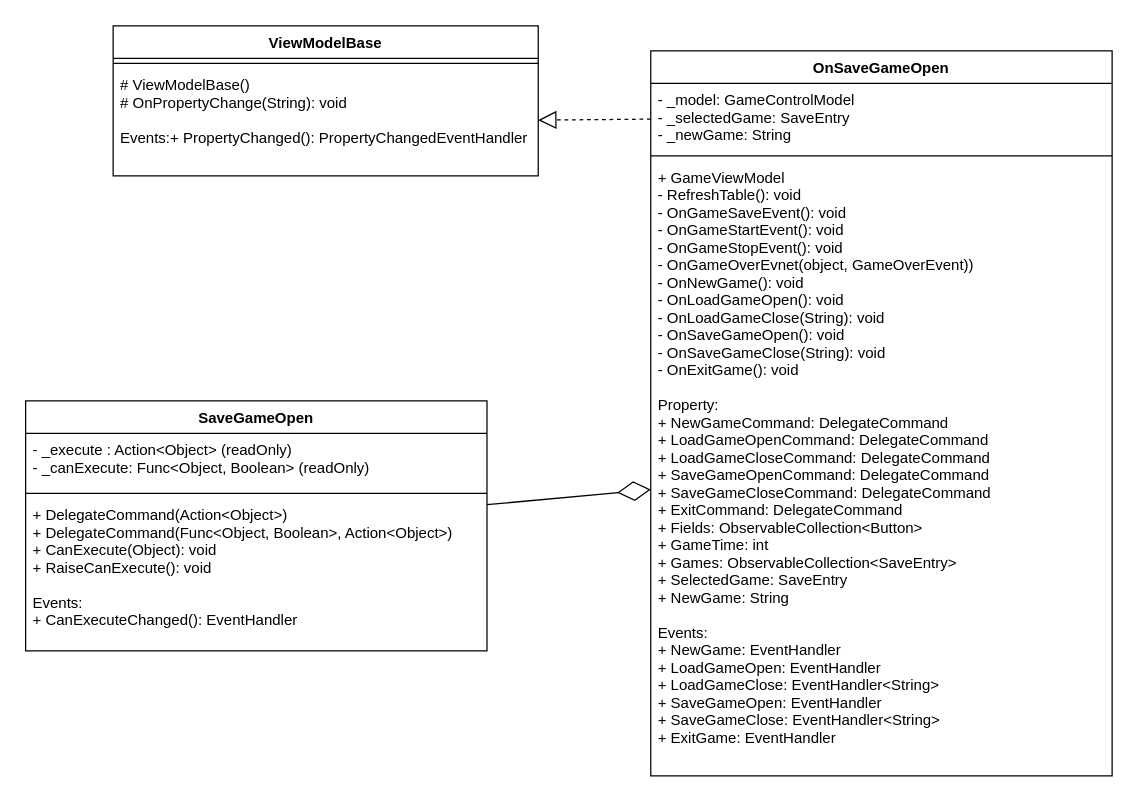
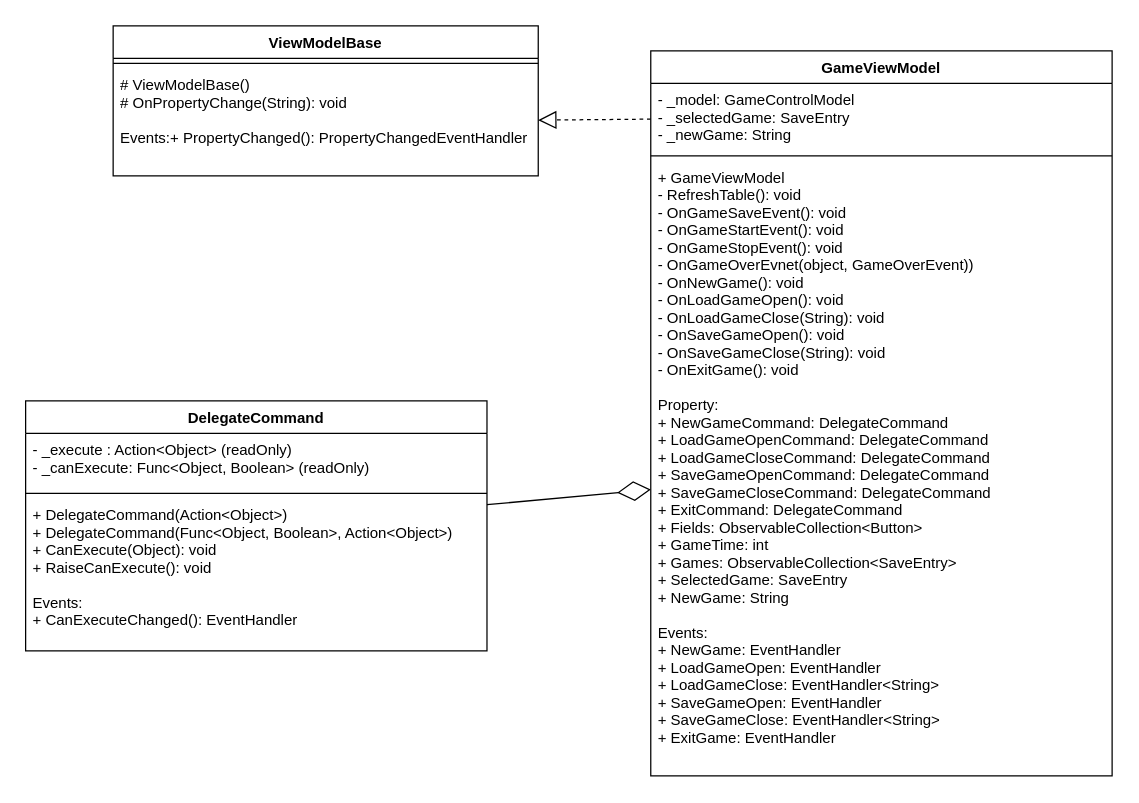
(881, 68) -> (881, 68)
(256, 418) -> (256, 418)
